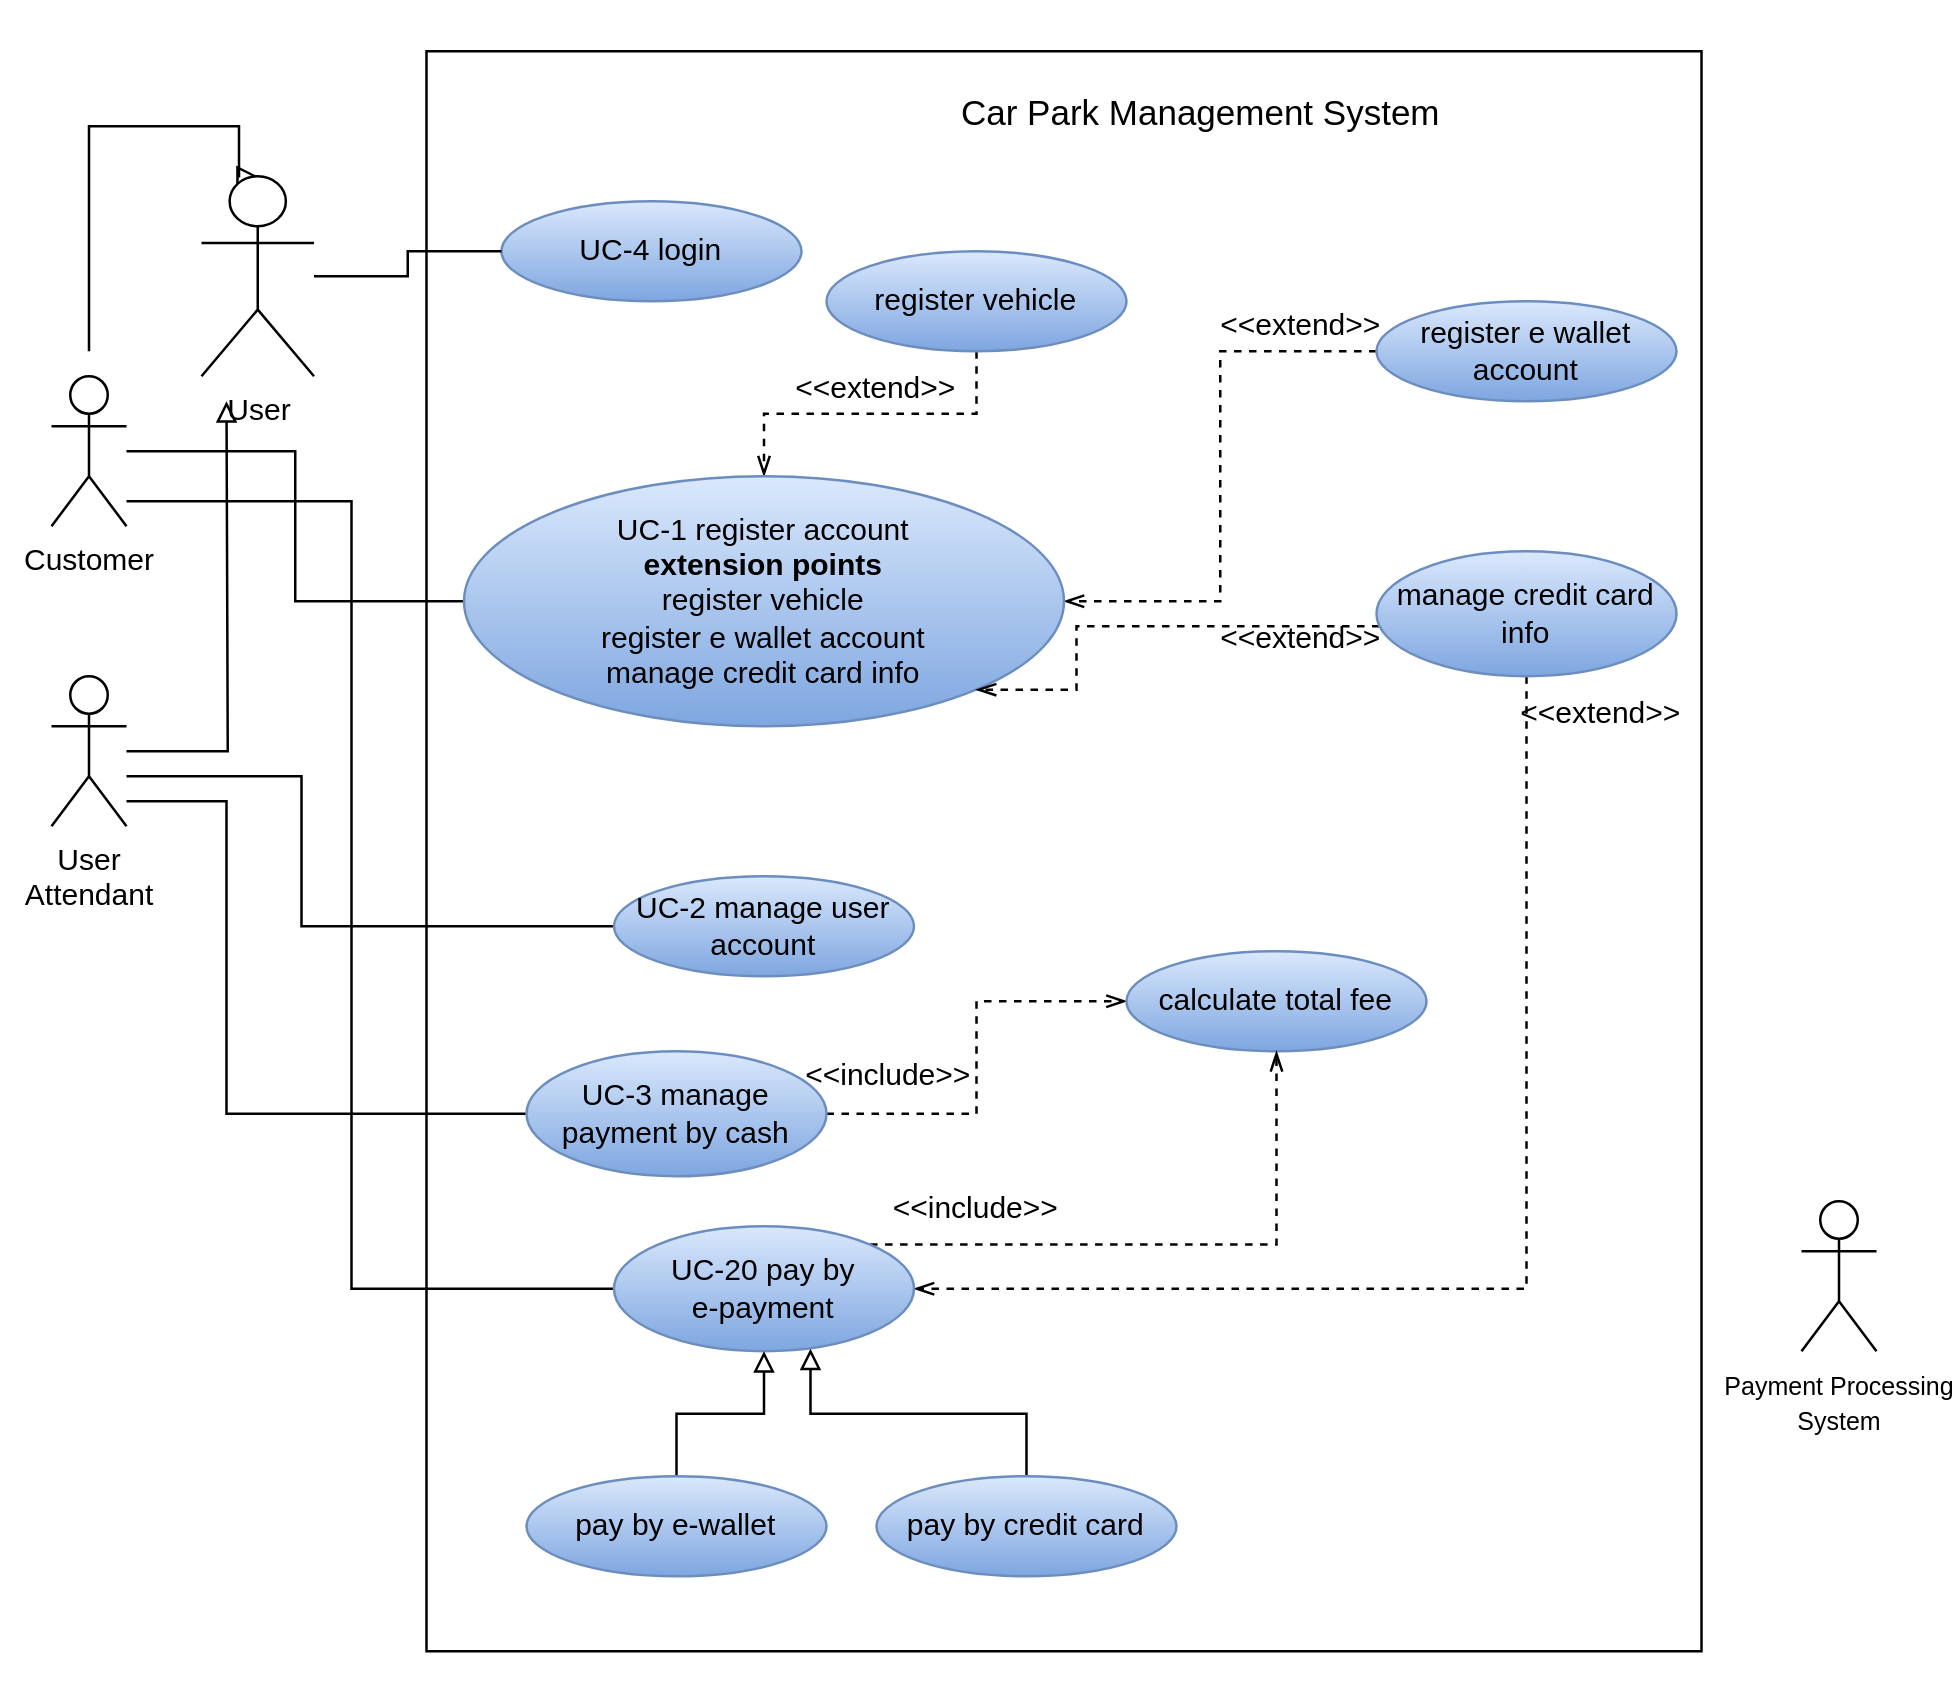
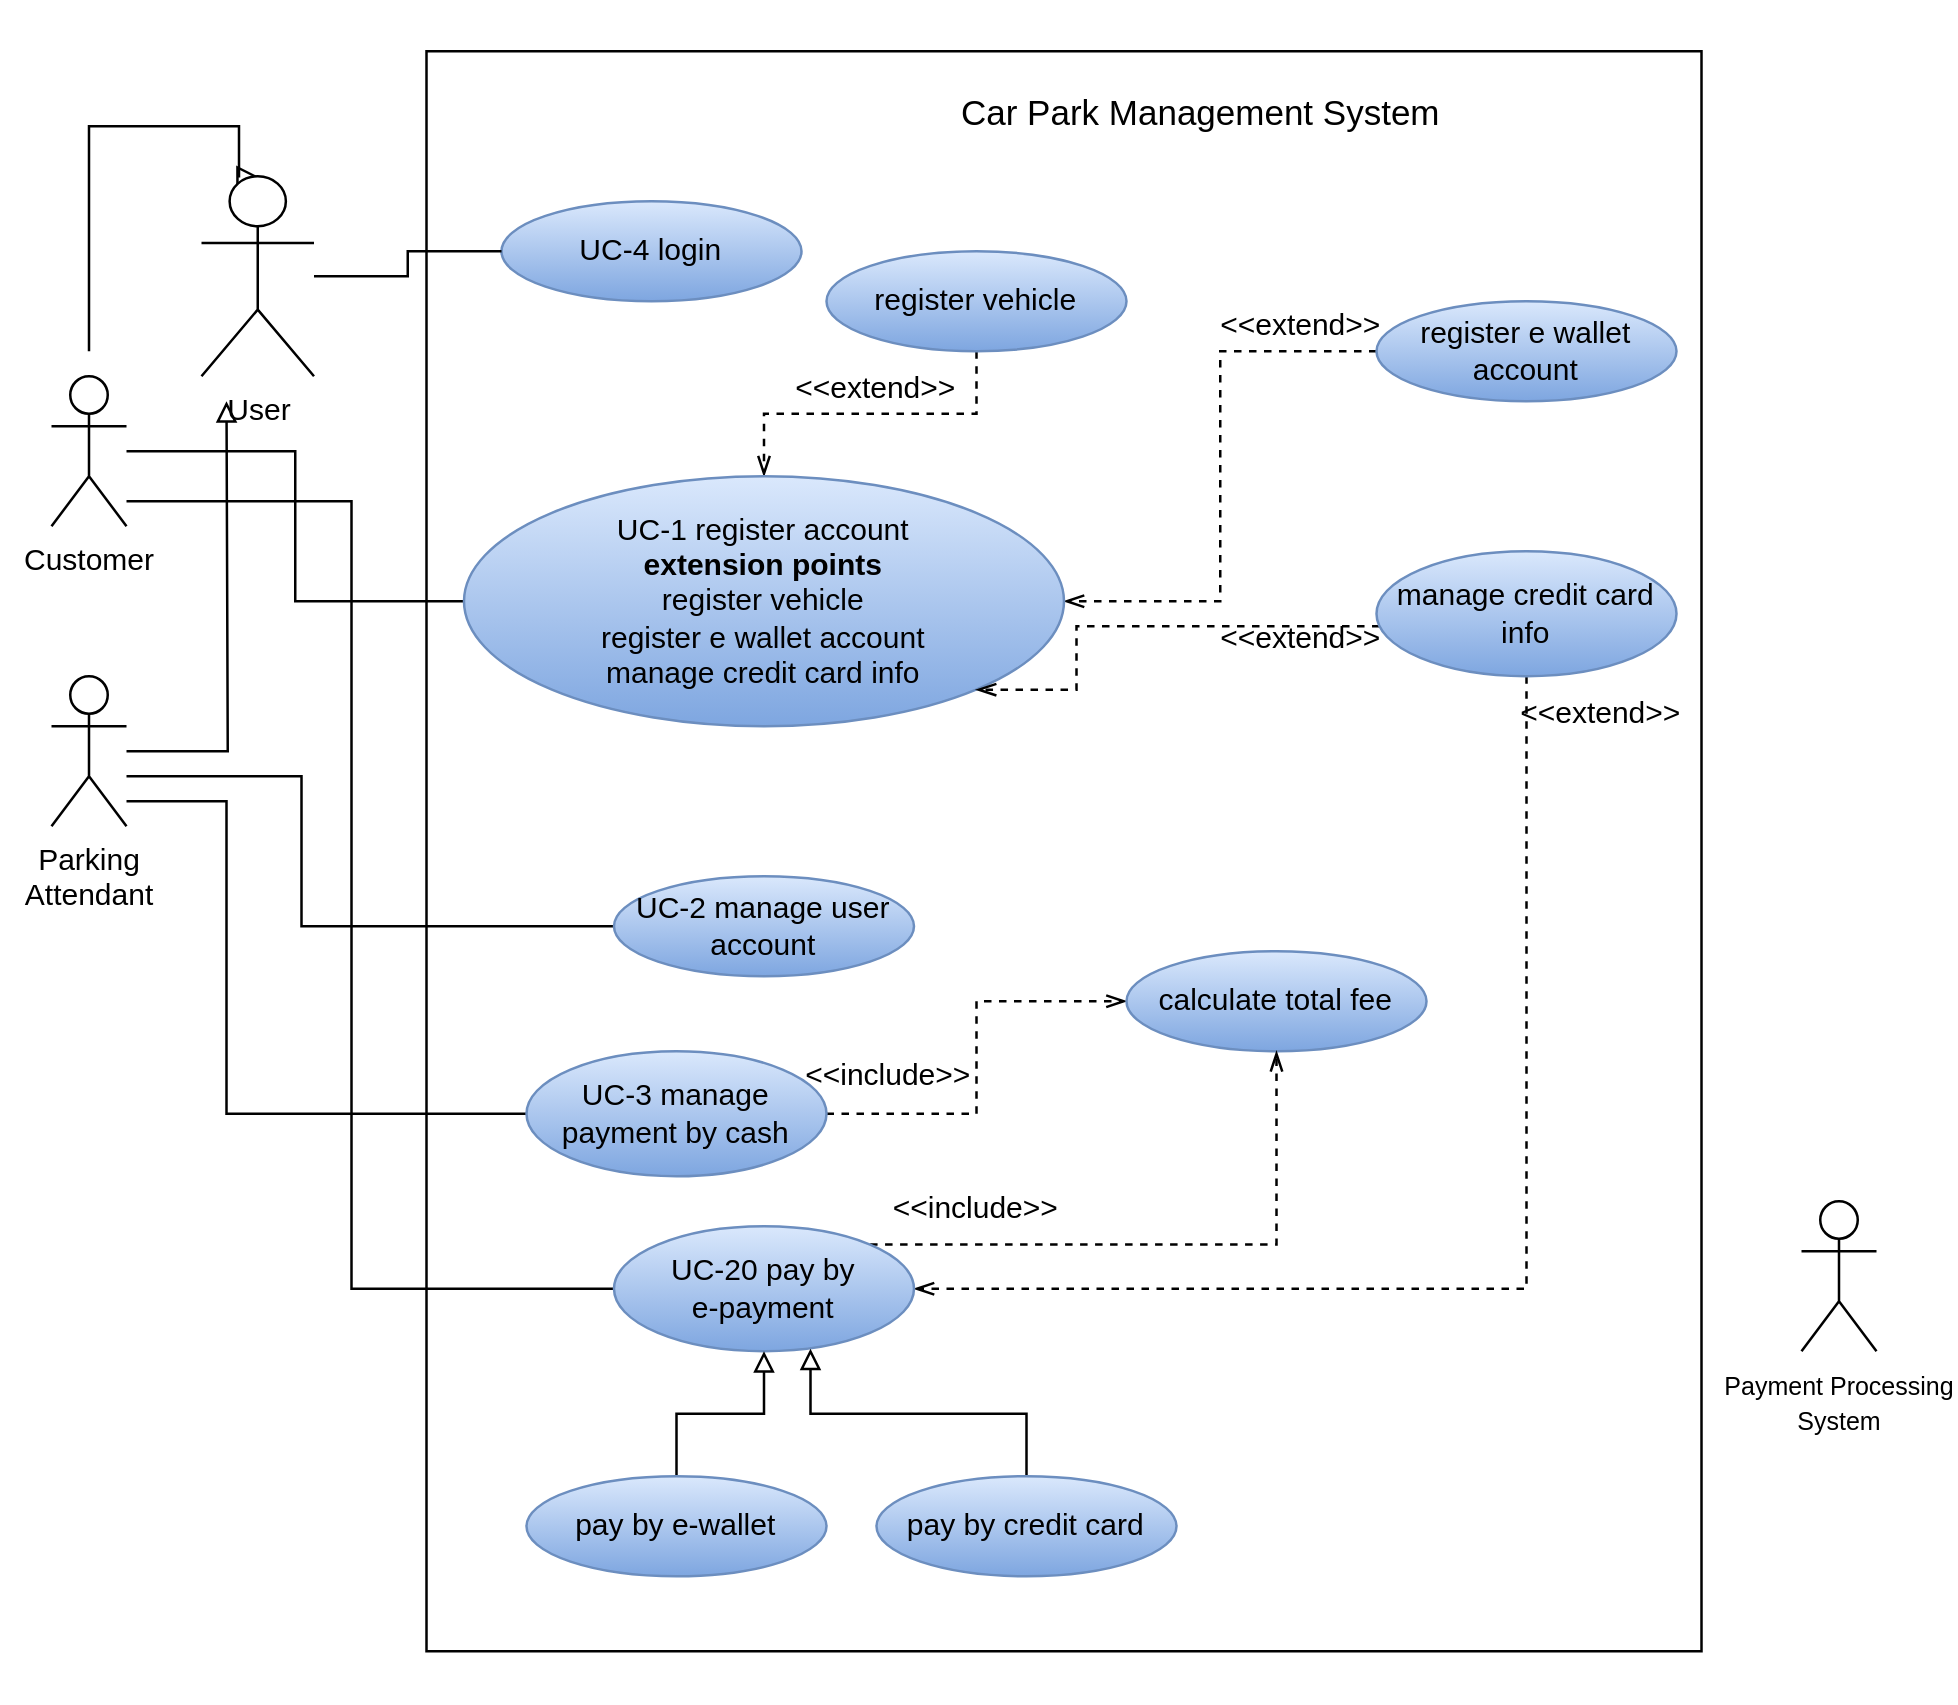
(90, 880) -> (90, 880)
